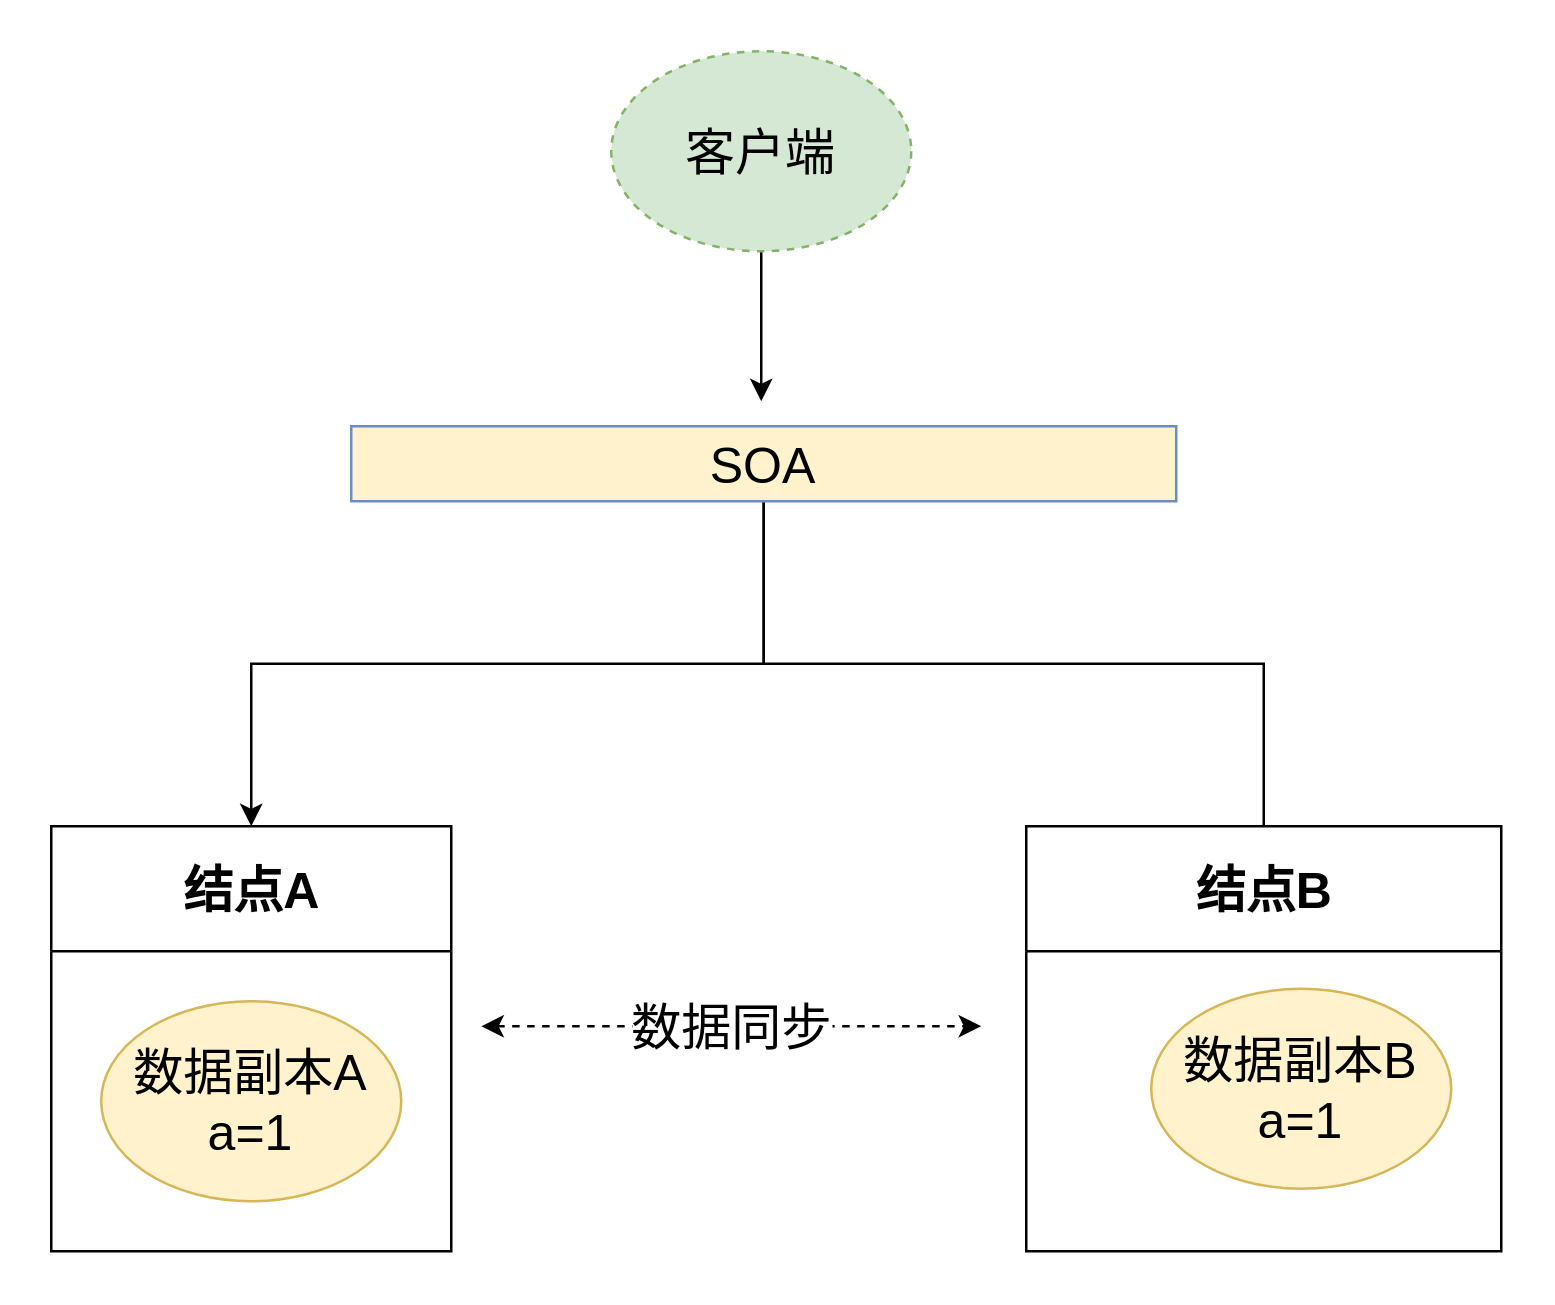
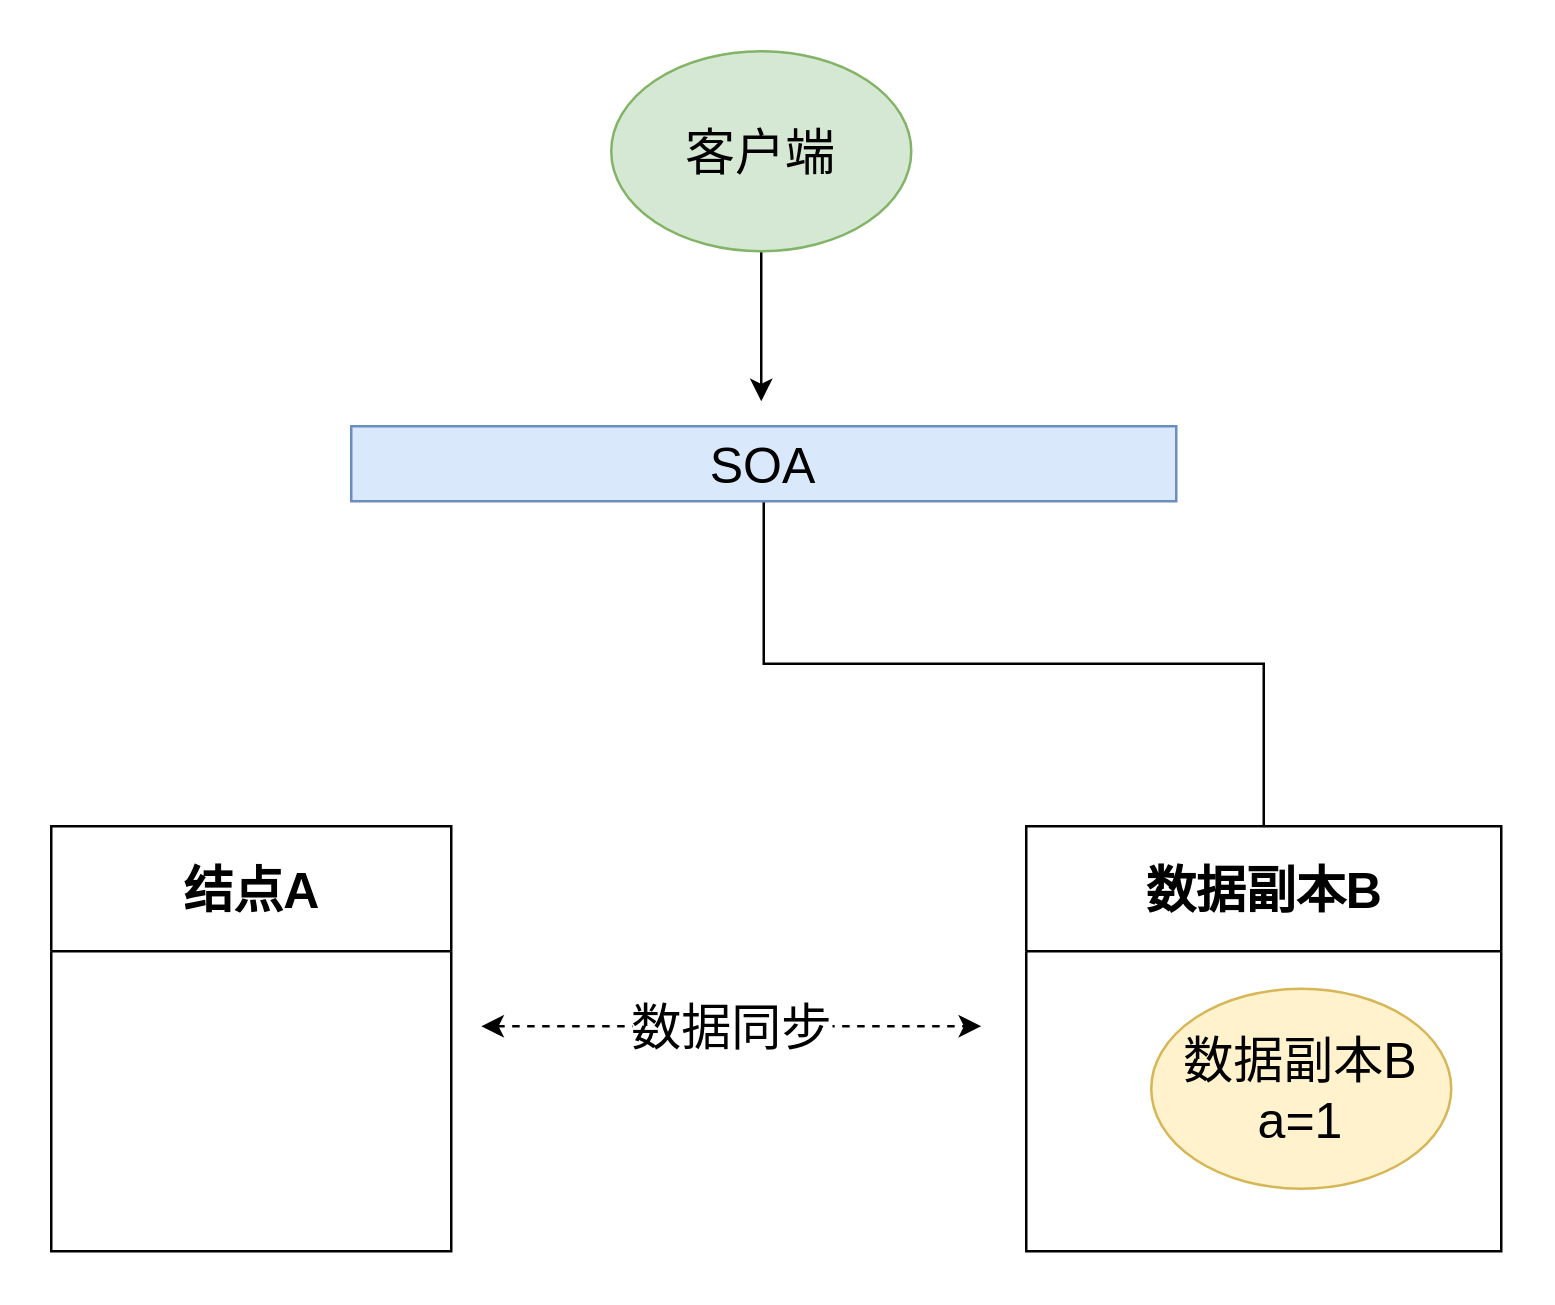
(761, 151) -> (761, 151)
(764, 464) -> (764, 464)
(433, 664) -> none
(1265, 889) -> (1265, 889)
(251, 1101) -> none
